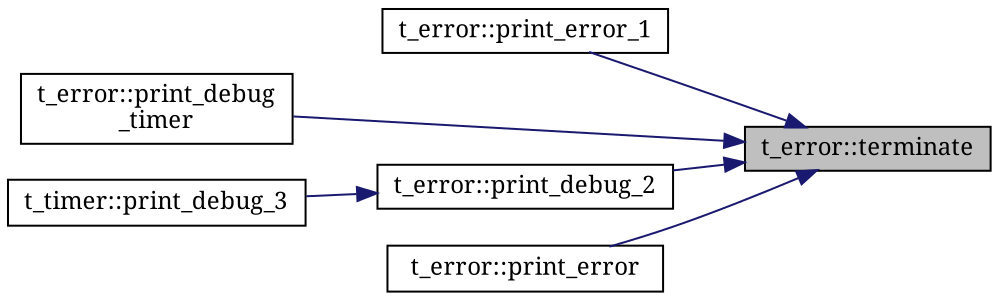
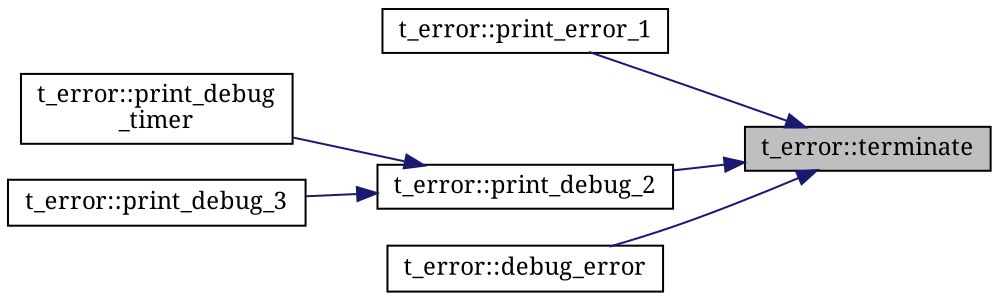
(509, 129) -> (349, 149)
(157, 203) -> (157, 203)
(525, 269) -> (525, 269)
